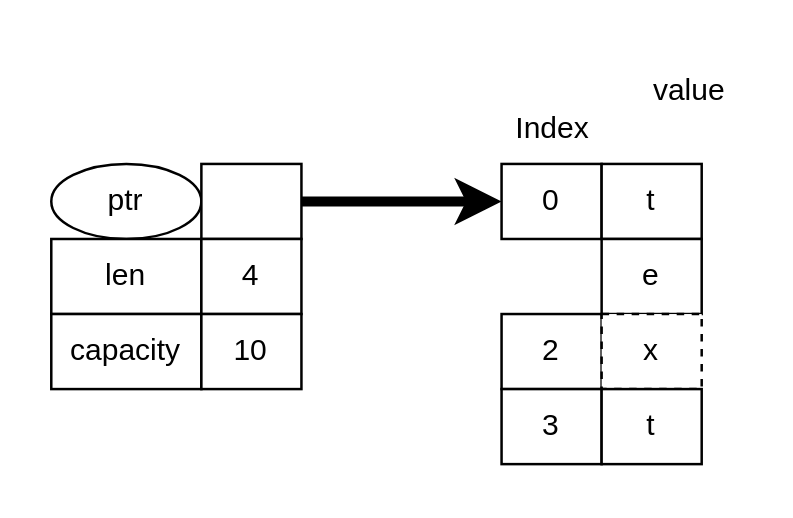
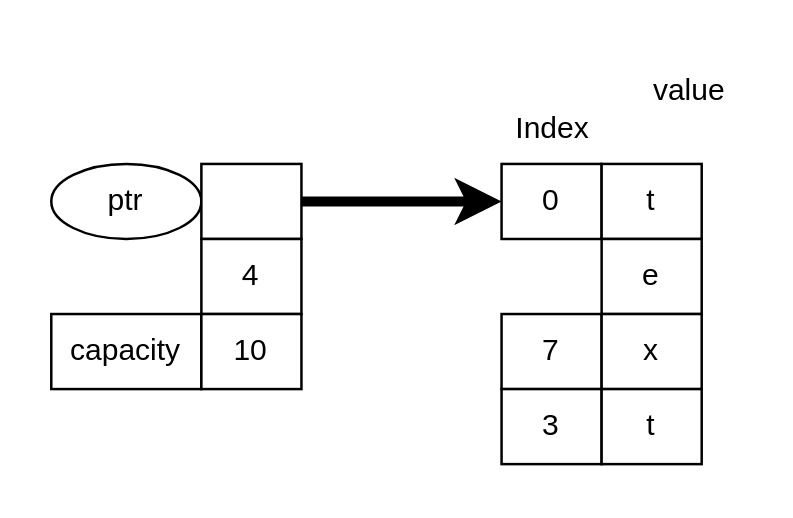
(126, 276) -> none
(551, 351) -> (551, 351)
(651, 351) -> (651, 351)
